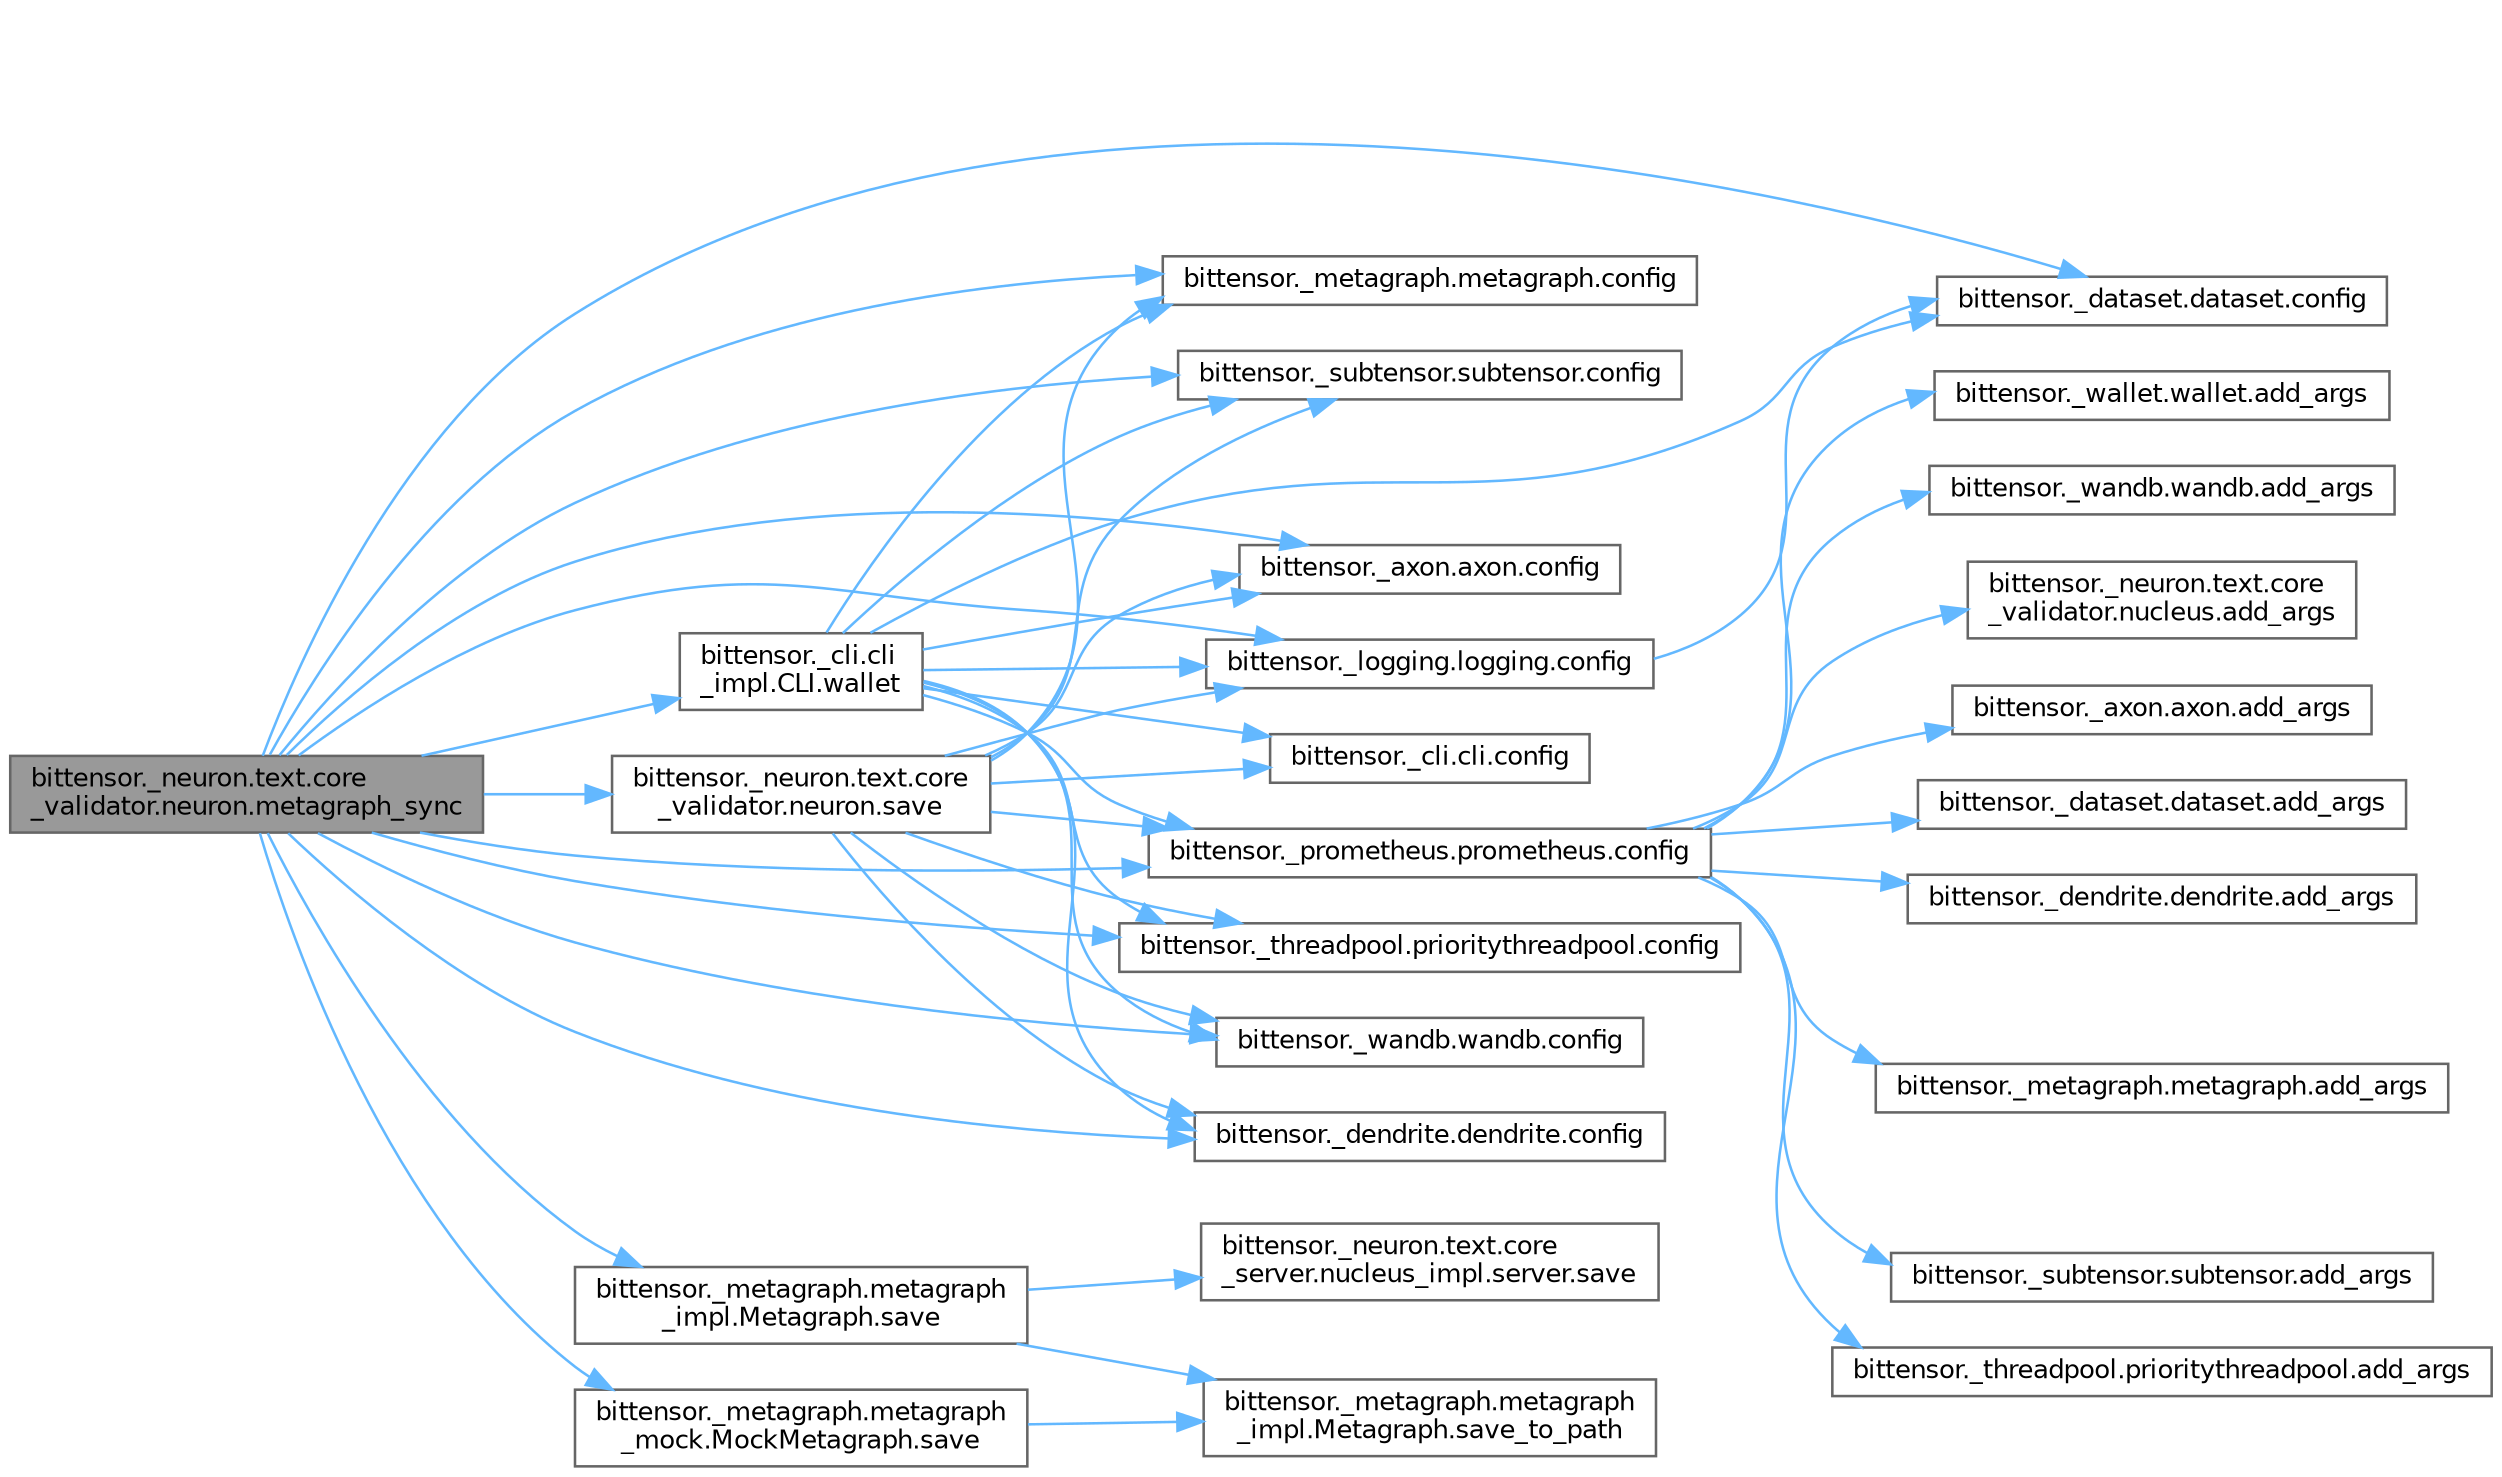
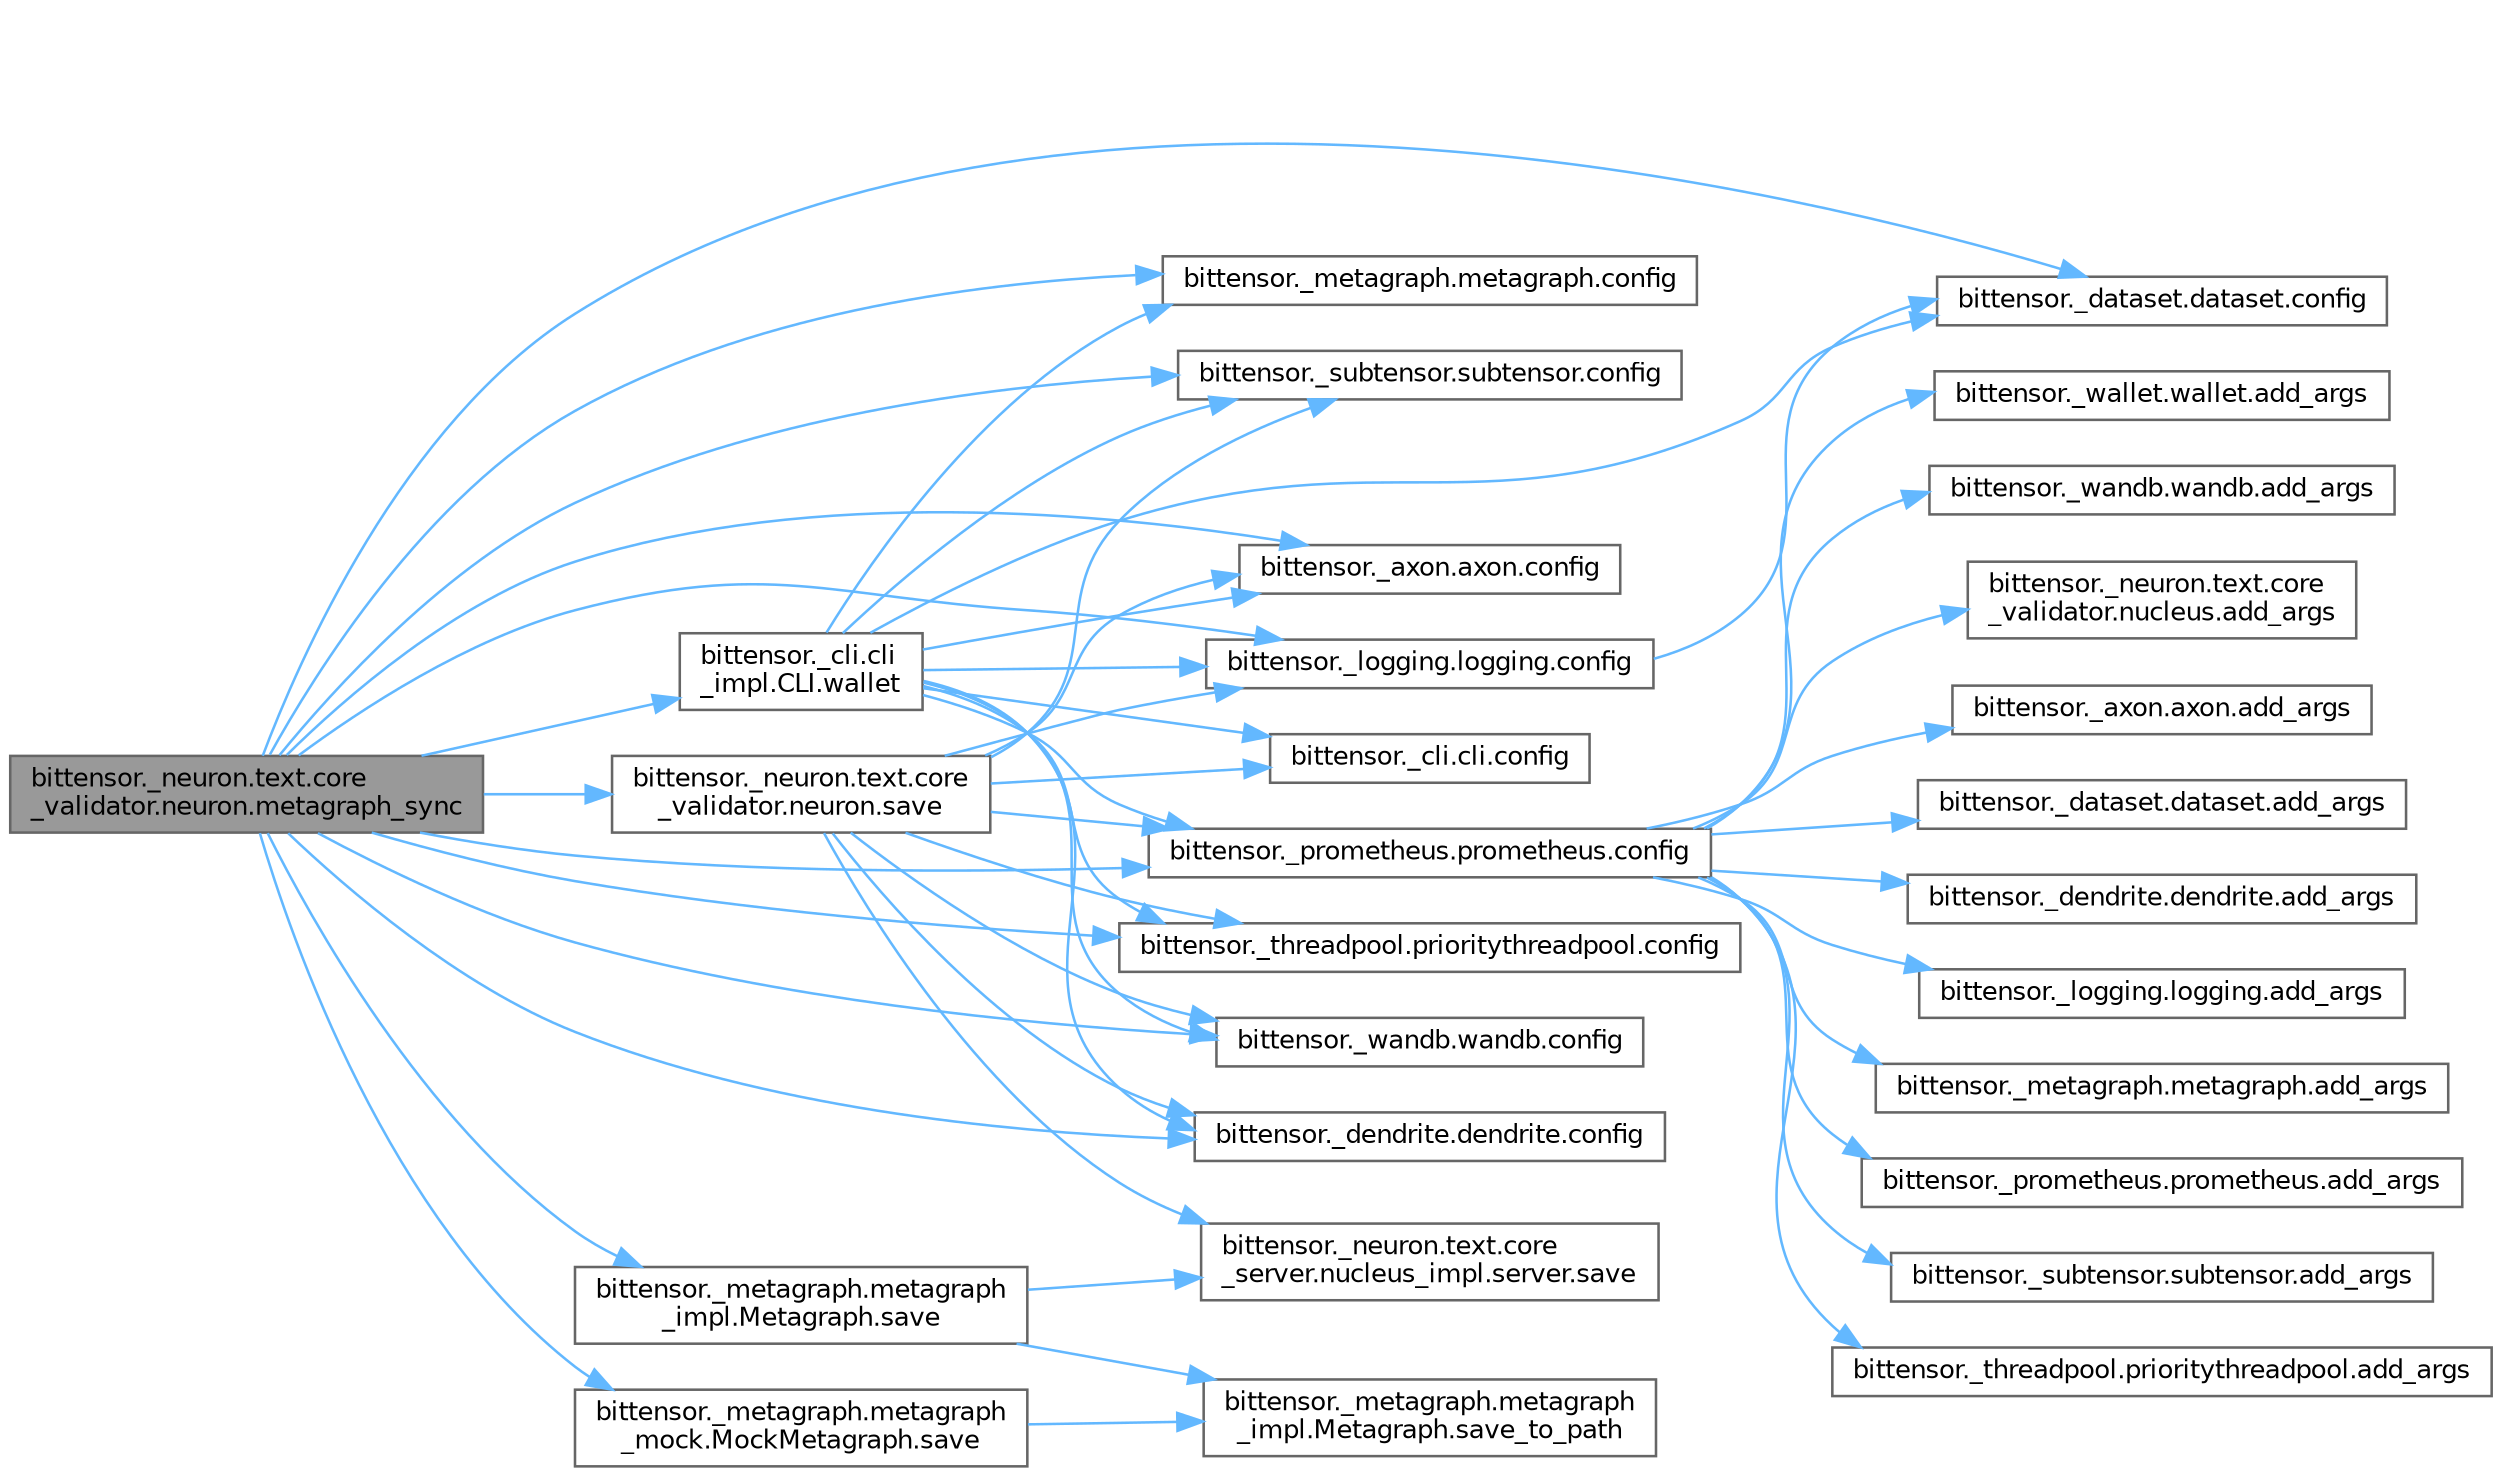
(1067, 500) -> (974, 1052)
none -> (2162, 994)
none -> (2162, 1183)
